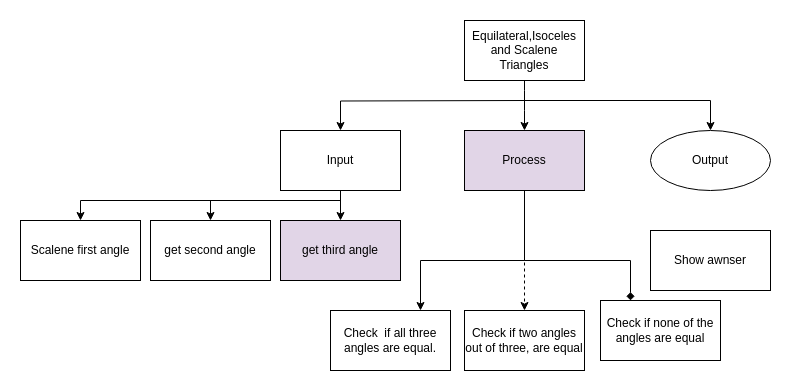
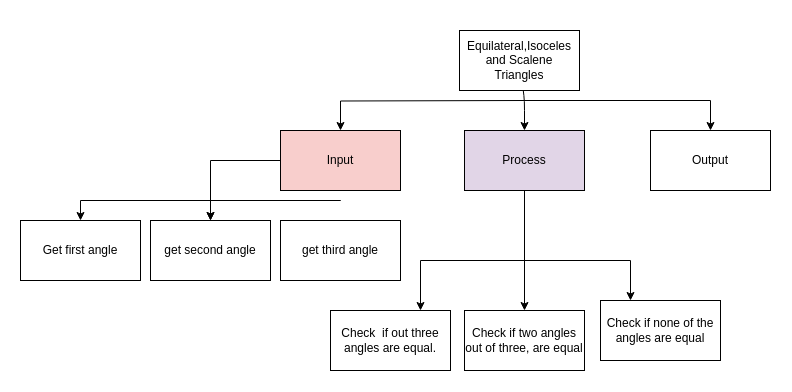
(525, 51) -> (520, 61)
(341, 161) -> (341, 161)
(711, 161) -> (711, 161)
(341, 202) -> (228, 161)
(81, 251) -> (81, 251)
(341, 251) -> (341, 251)
(711, 261) -> none
(525, 283) -> (525, 283)
(631, 292) -> (631, 292)
(391, 341) -> (391, 341)
